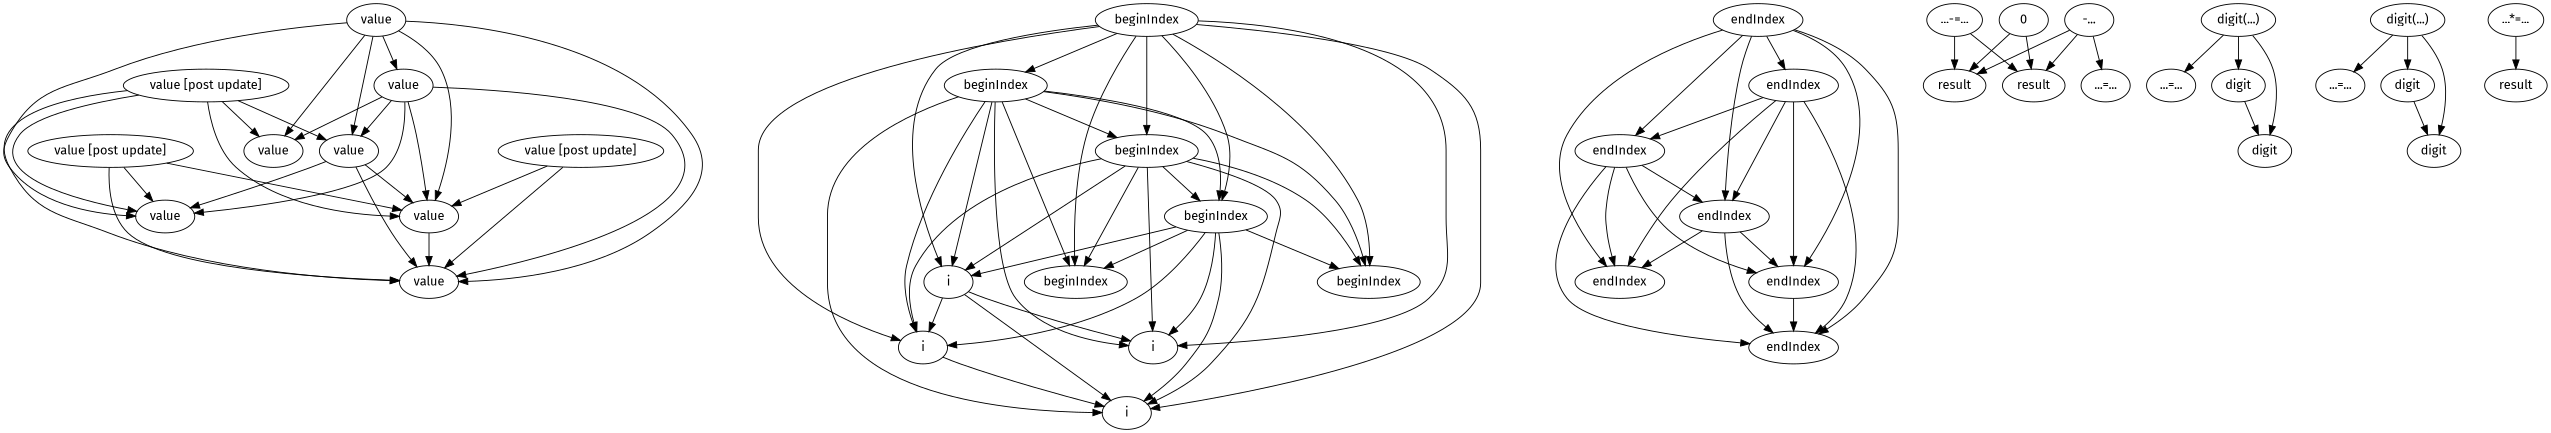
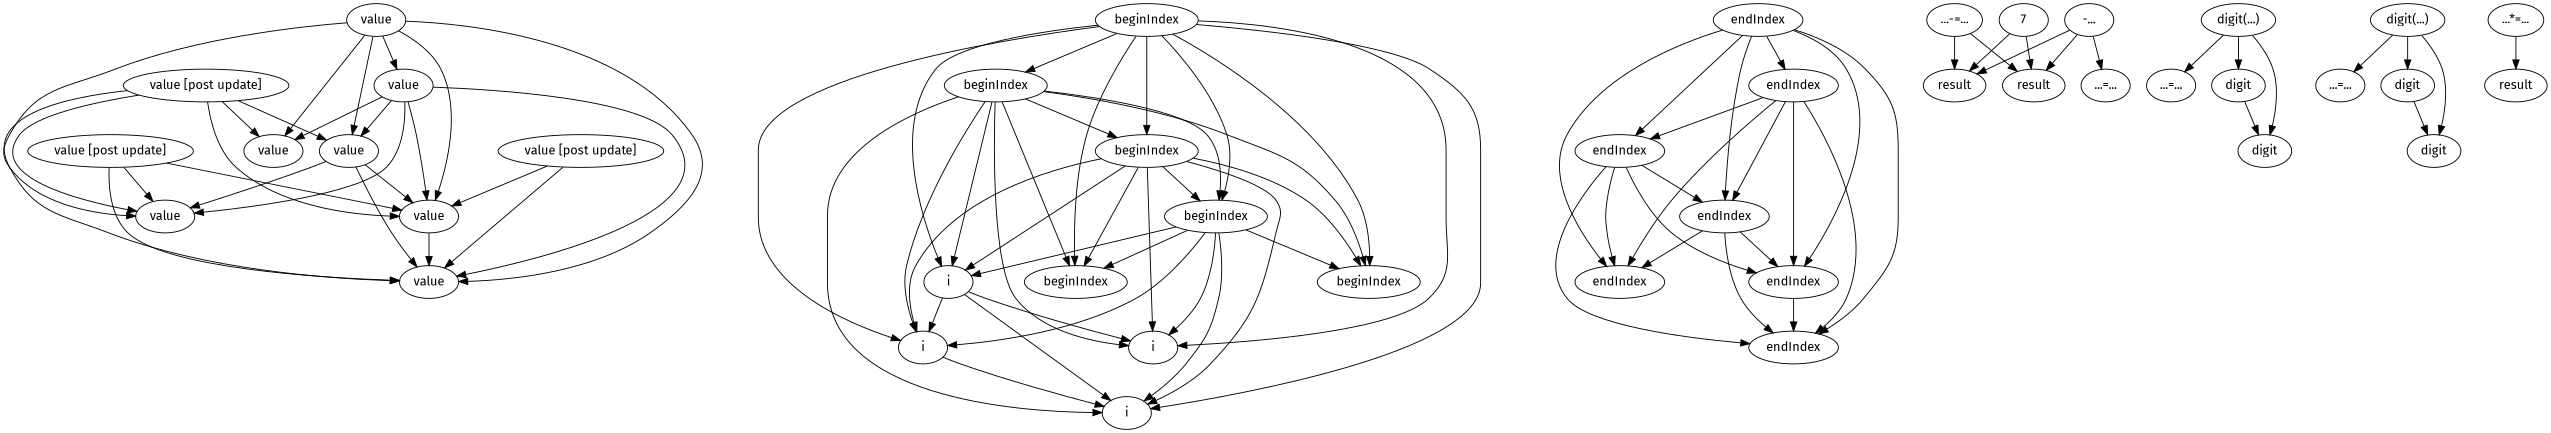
(2024, 20) -> (2024, 20)
